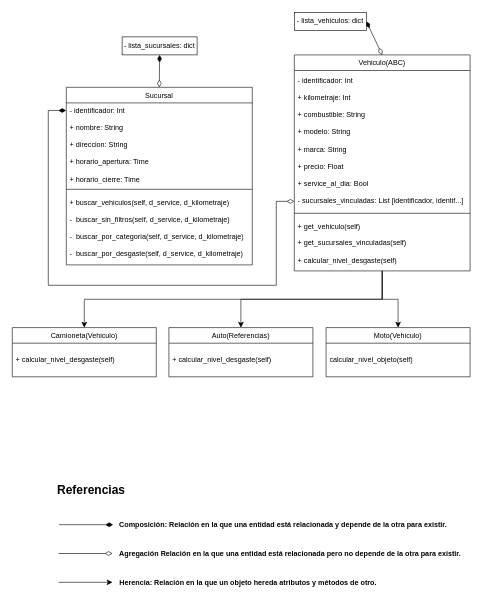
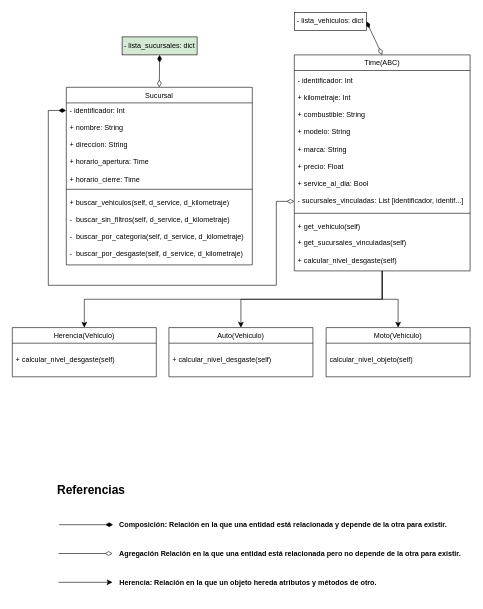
(160, 46) -> (160, 46)
(382, 63) -> (382, 63)
(84, 336) -> (84, 336)
(241, 336) -> (241, 336)
